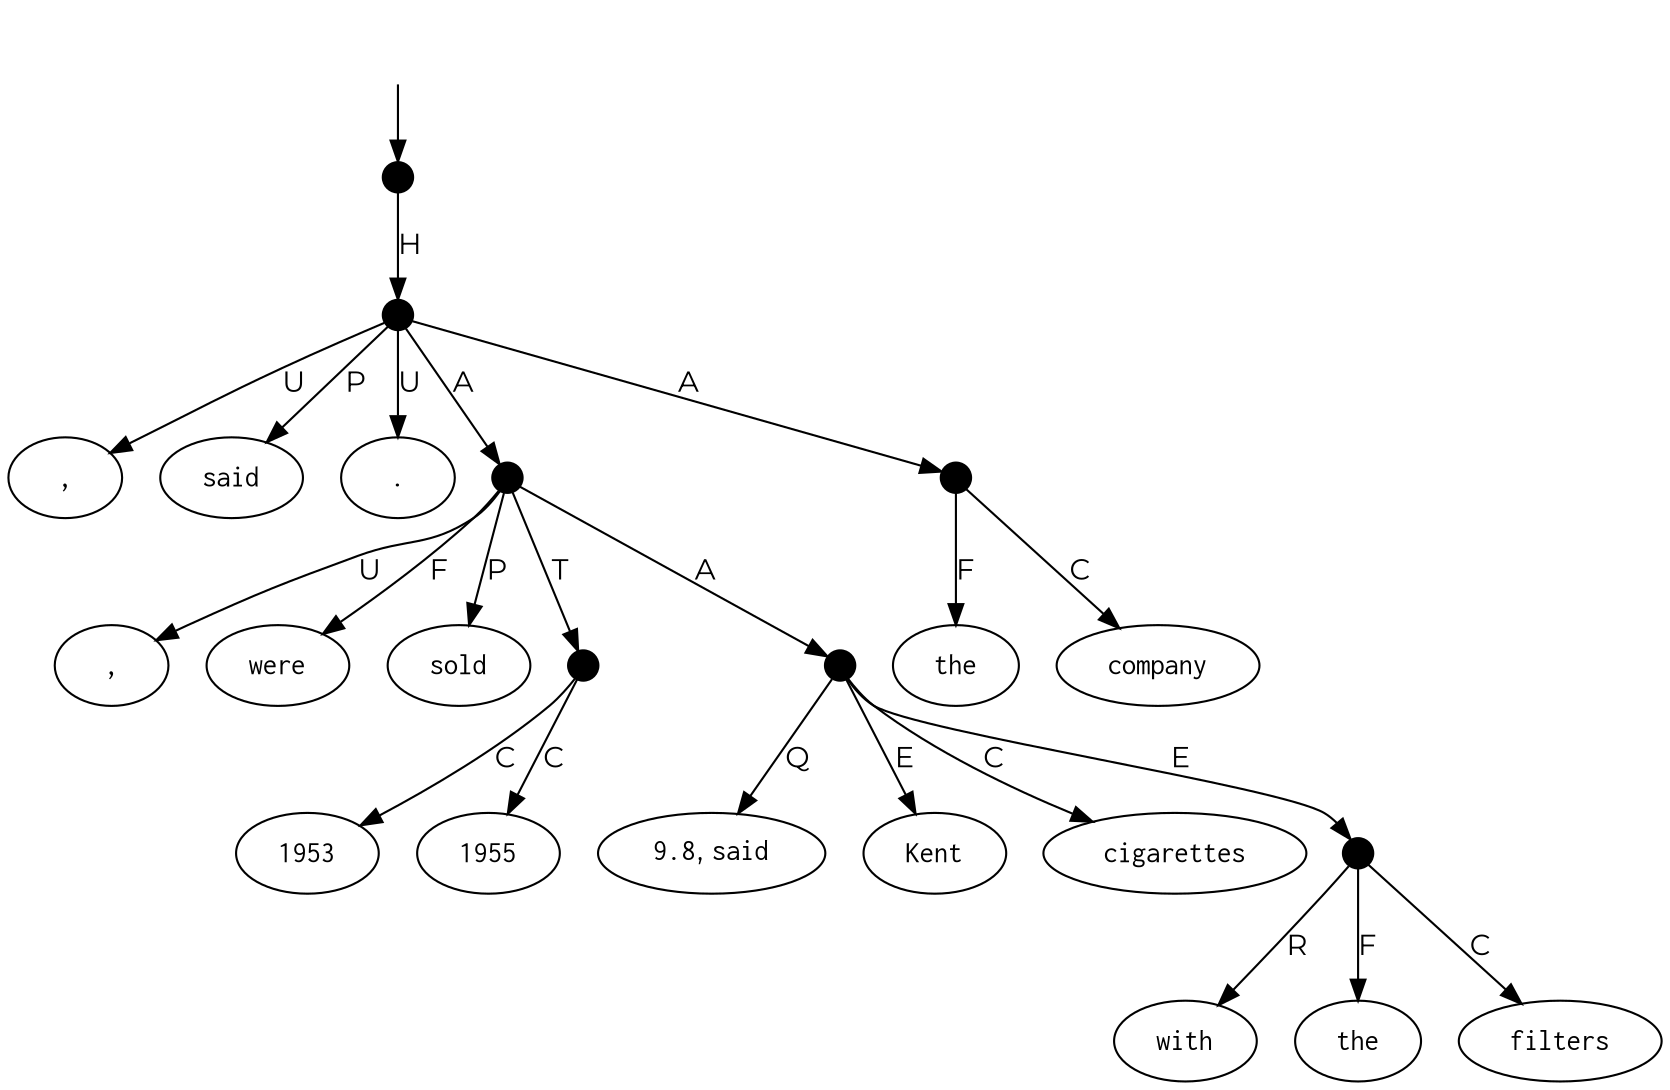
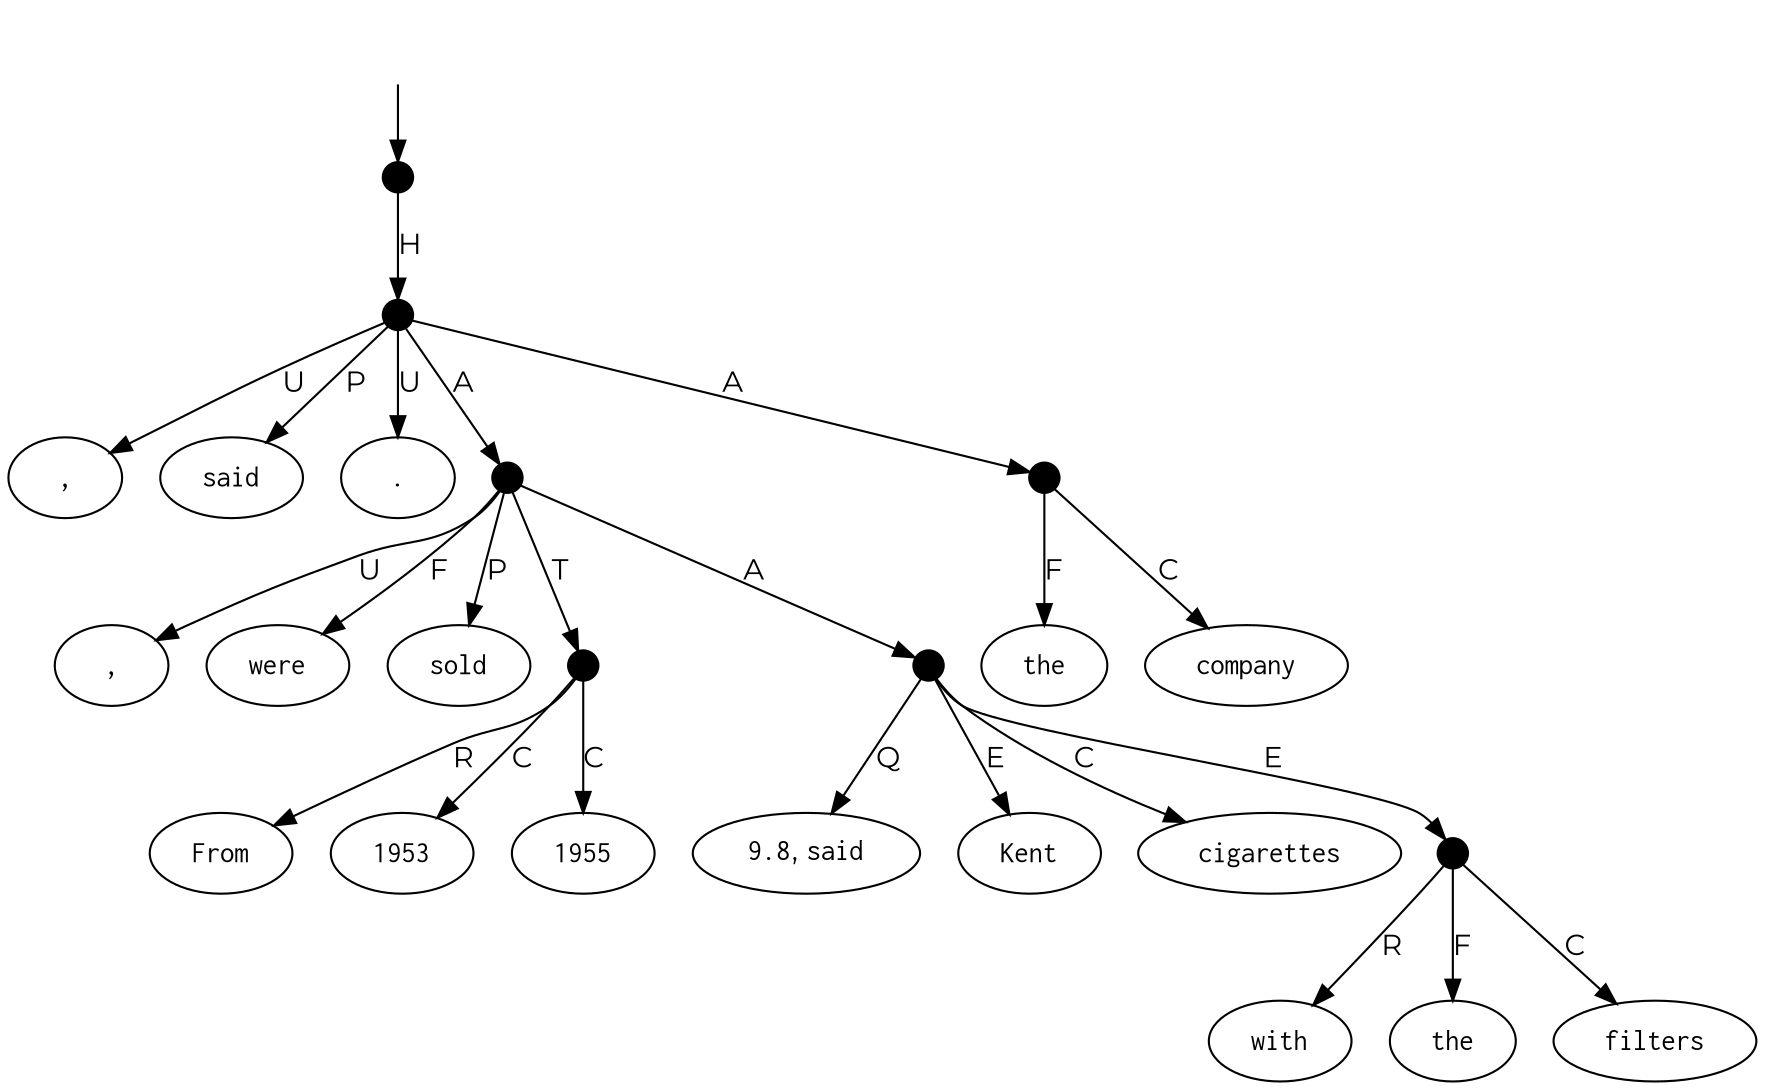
none -> (221, 853)
